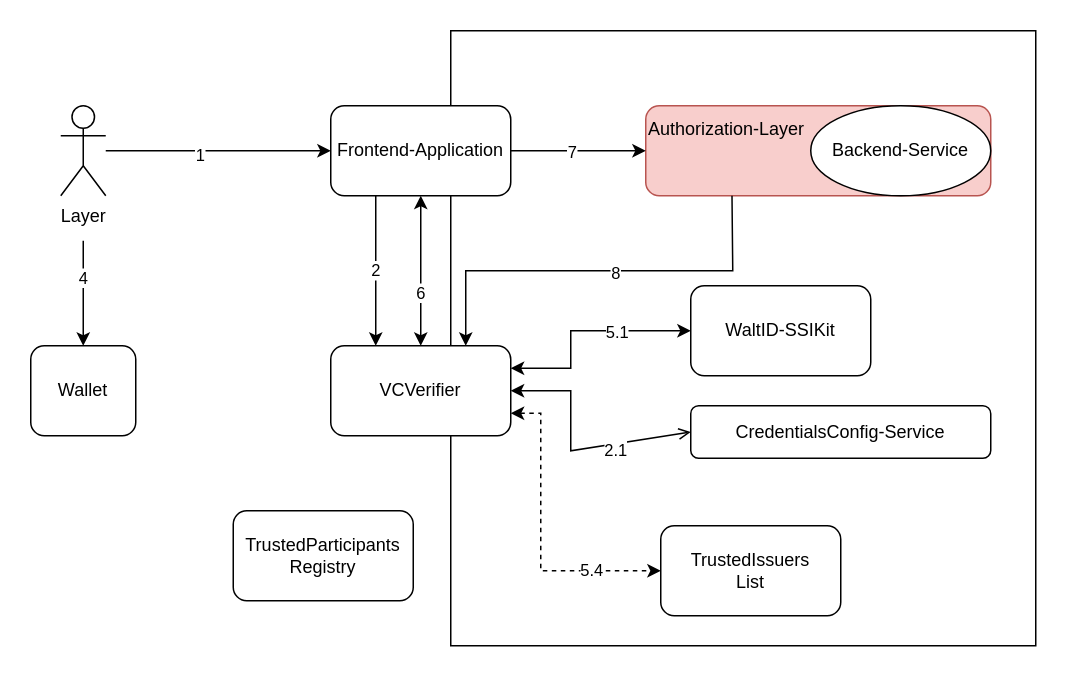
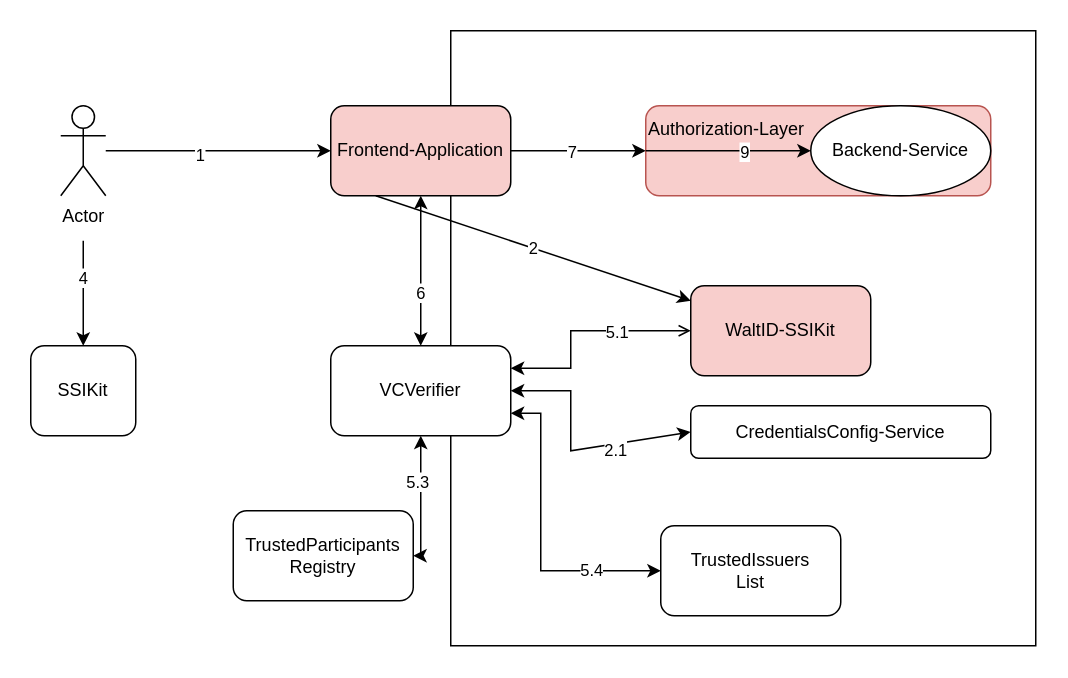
(421, 151) -> (421, 151)
none -> (723, 151)
(84, 217) -> (84, 217)
(376, 266) -> (483, 232)
(708, 271) -> none
(679, 331) -> (681, 331)
(781, 331) -> (781, 331)
(83, 391) -> (83, 391)
(682, 433) -> (679, 434)
none -> (421, 502)
(541, 503) -> (541, 503)
